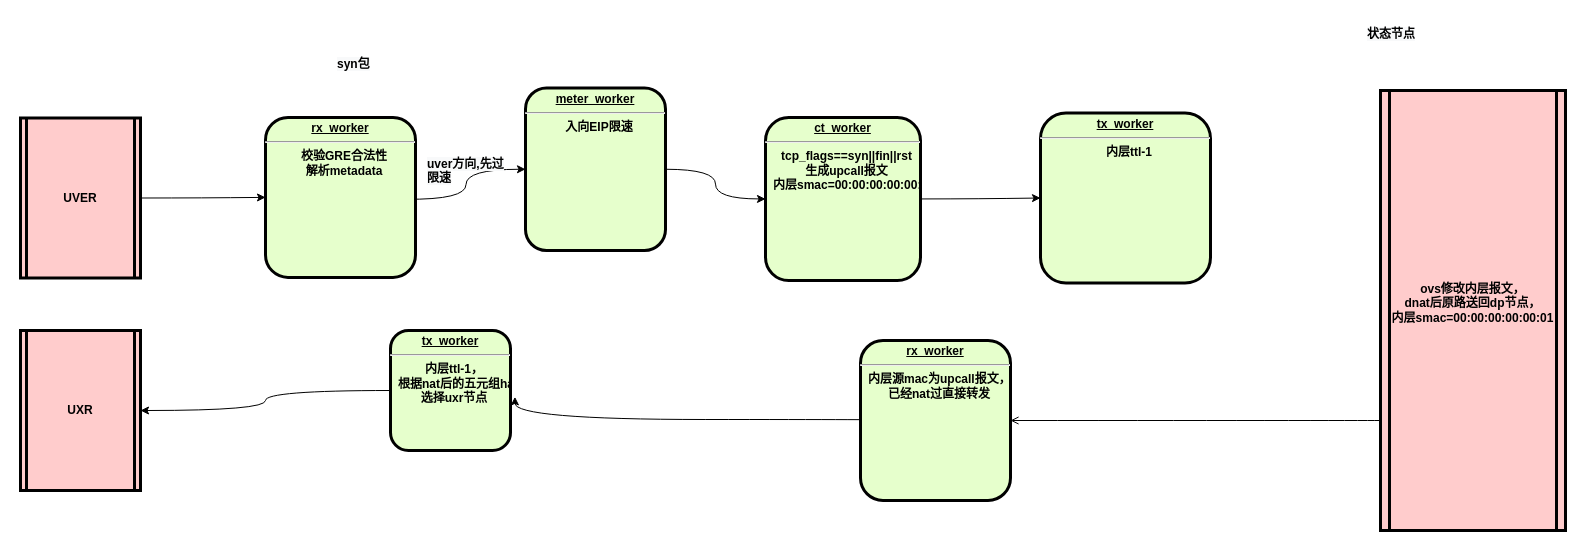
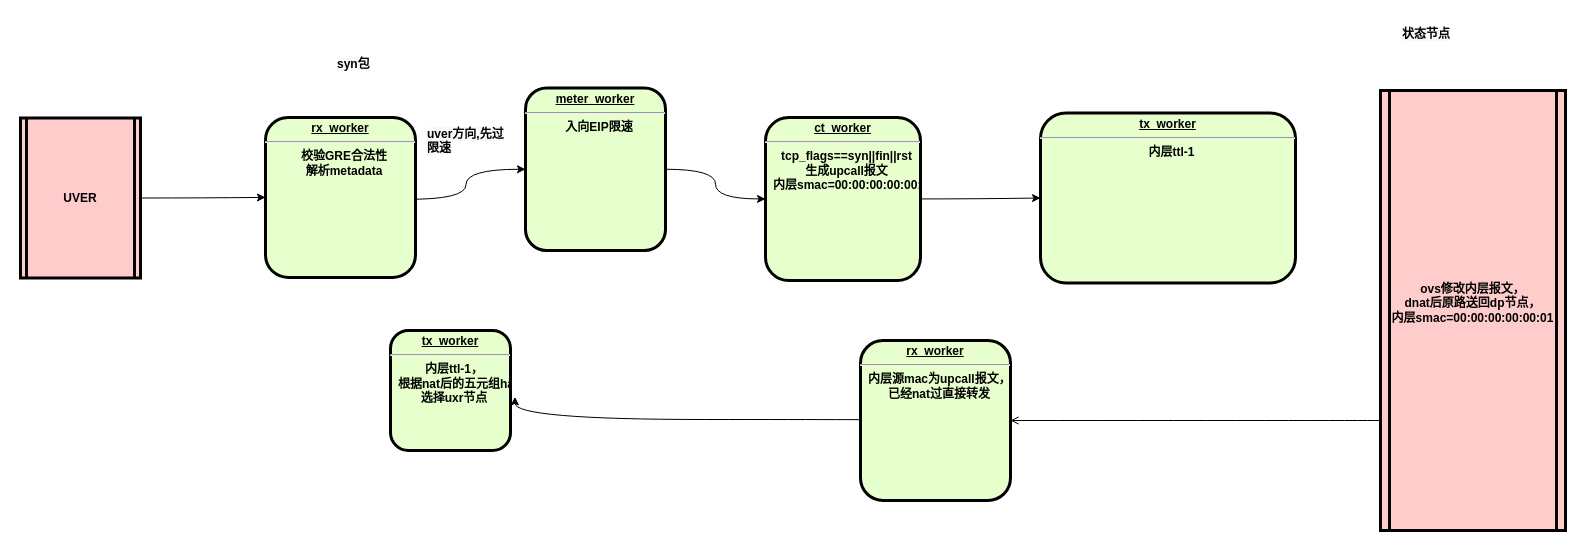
(1401, 36) -> (1436, 36)
(471, 171) -> (471, 141)
(1126, 198) -> (1168, 198)
(268, 398) -> none
(81, 411) -> none
